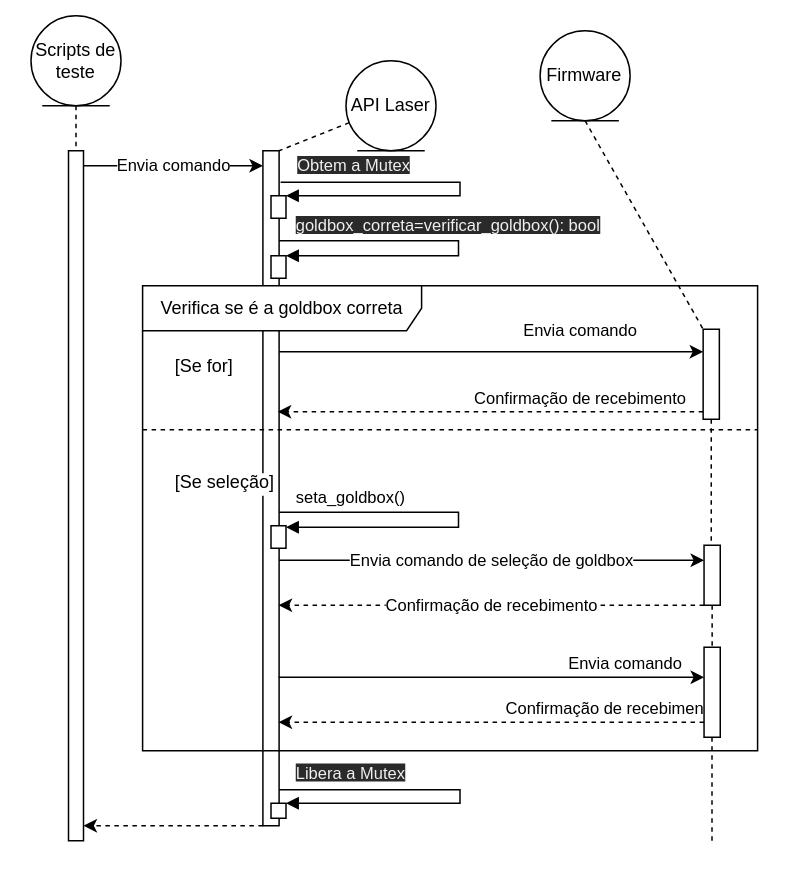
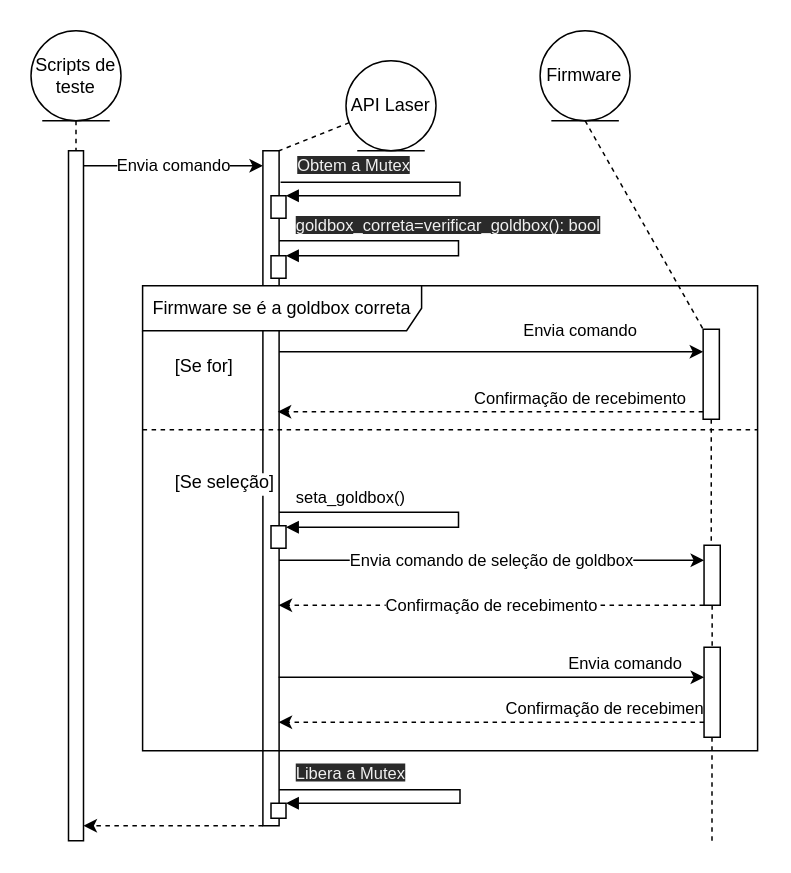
(76, 61) -> (76, 76)
(282, 308) -> (282, 308)
